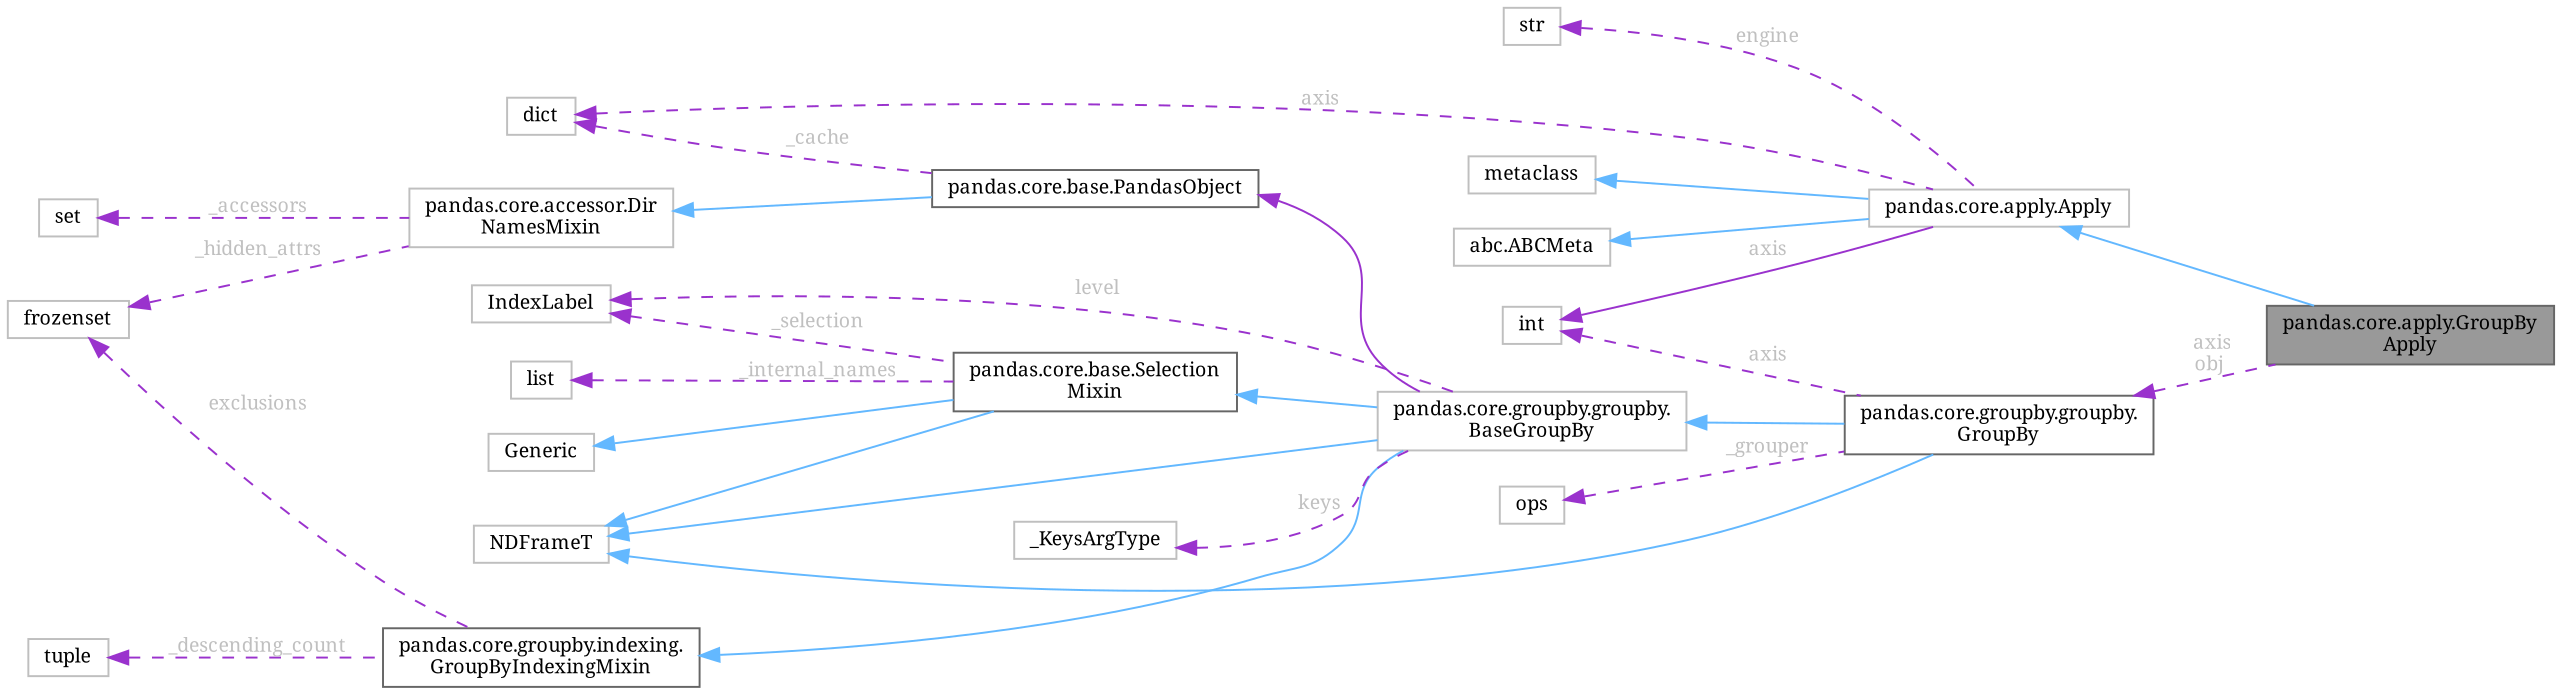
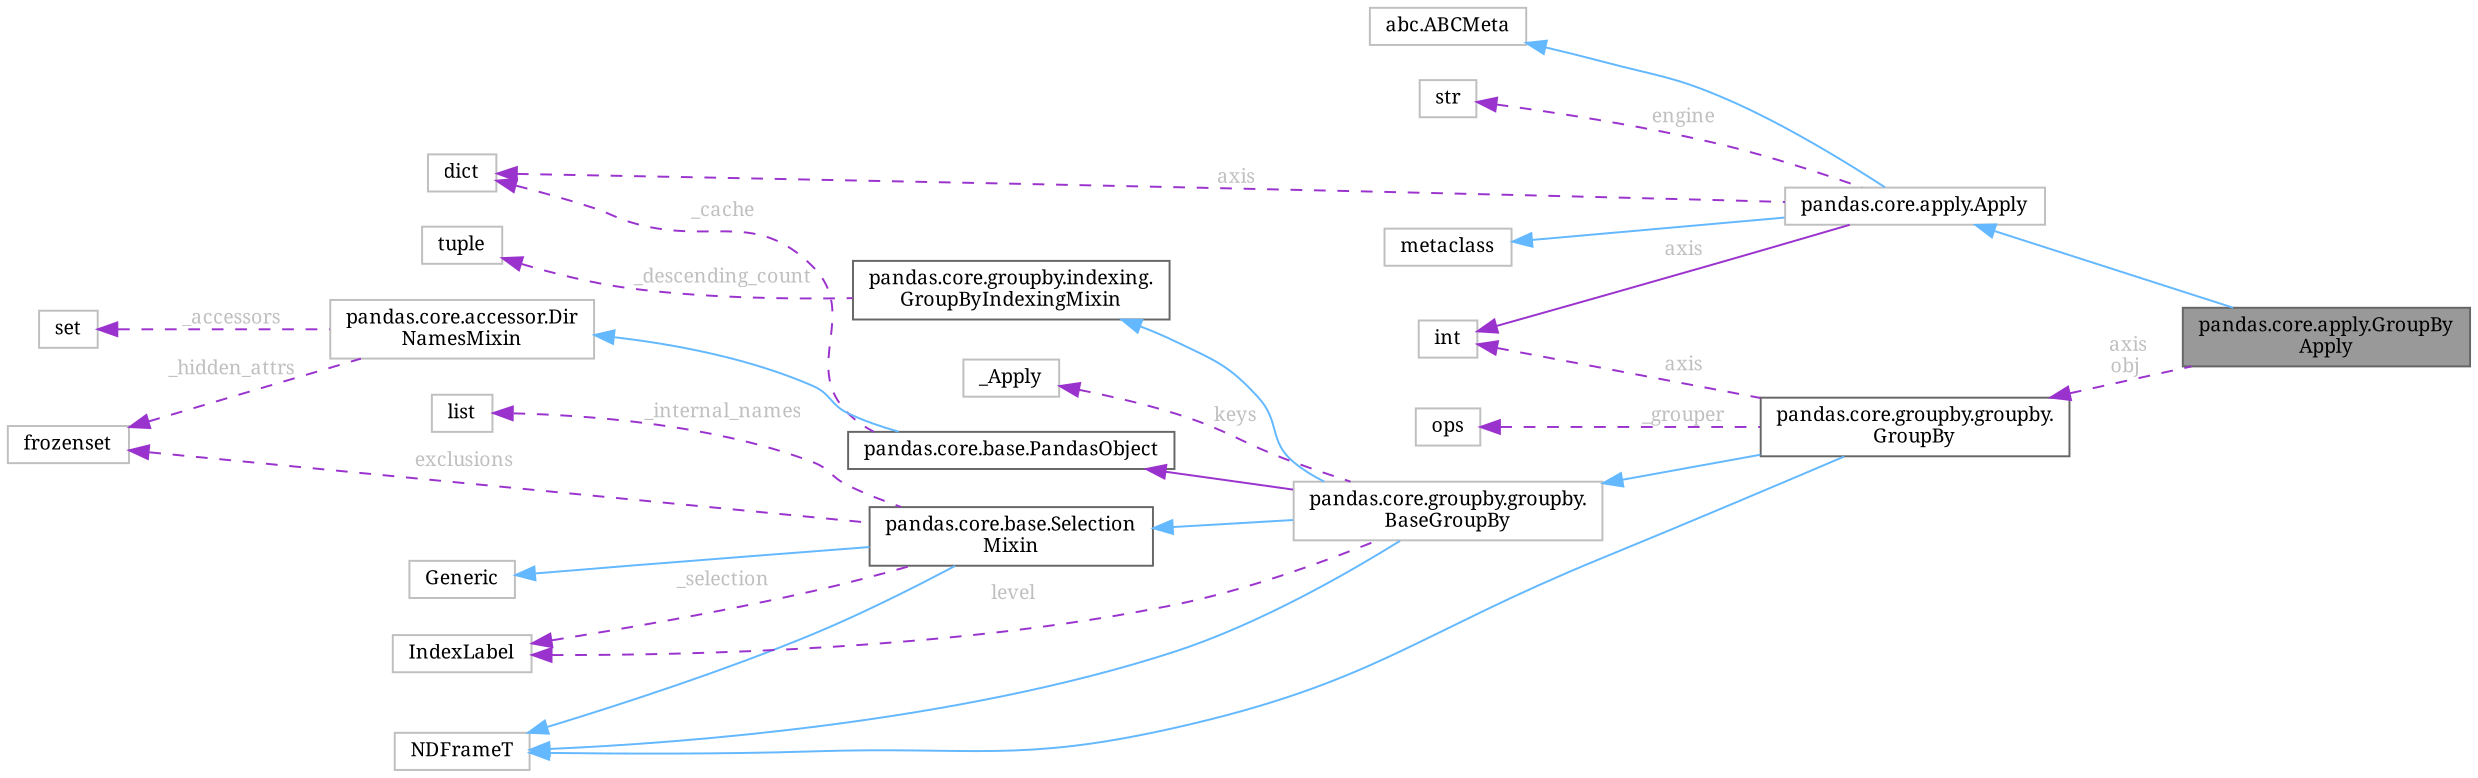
(277, 504) -> (509, 488)
(1095, 540) -> (1011, 378)
